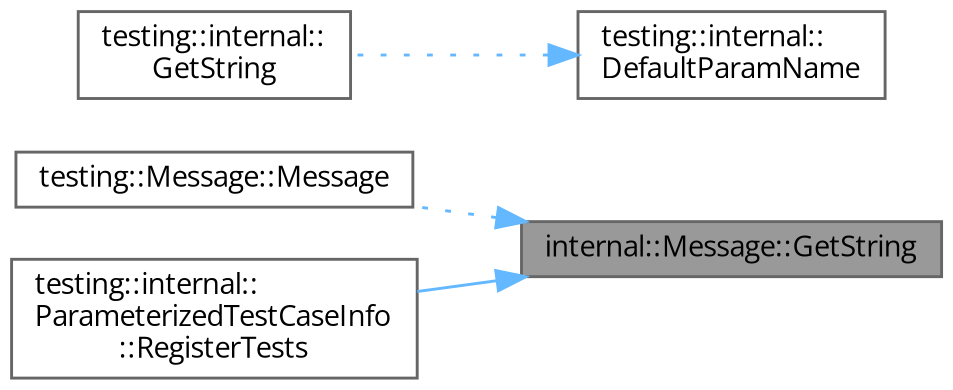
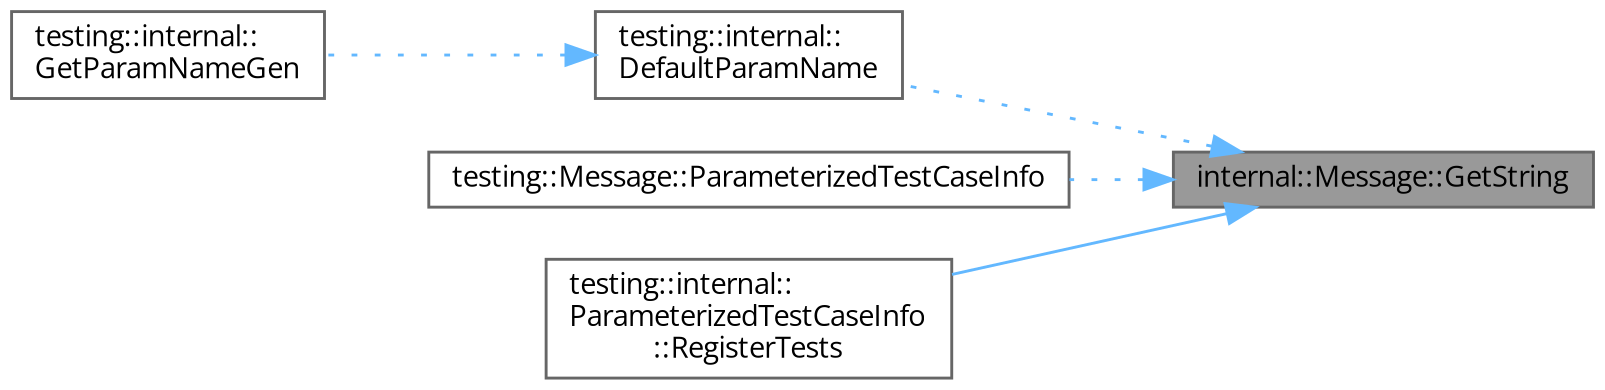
(214, 55) -> (168, 55)
none -> (1058, 116)
(214, 180) -> (749, 180)
